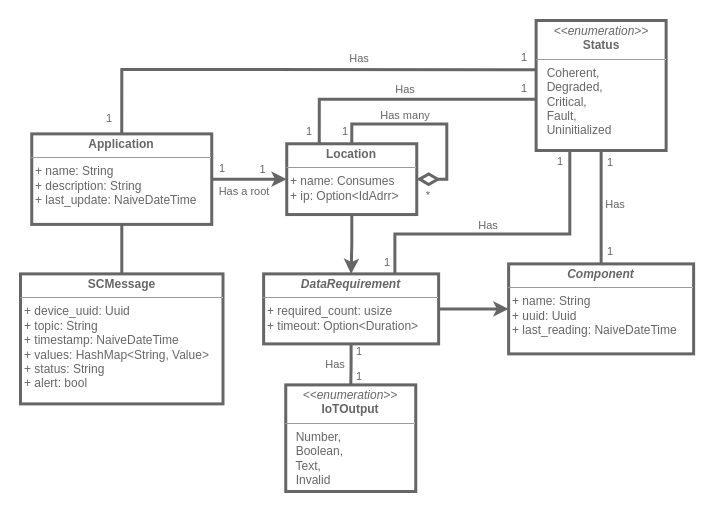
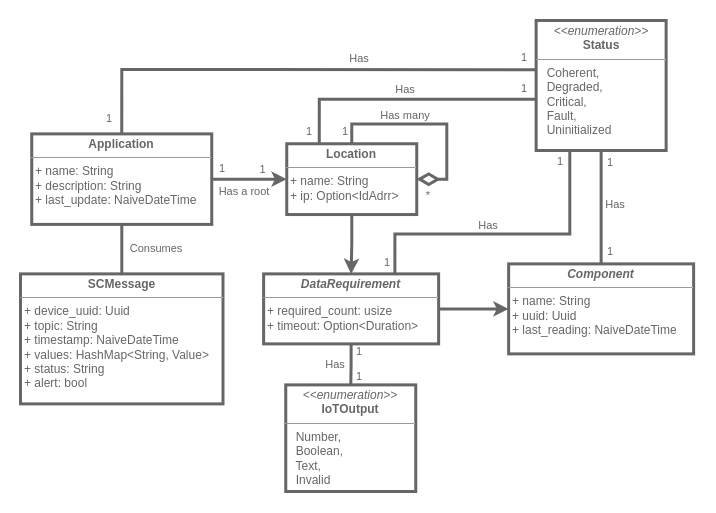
(346, 165) -> (346, 165)
none -> (157, 249)
